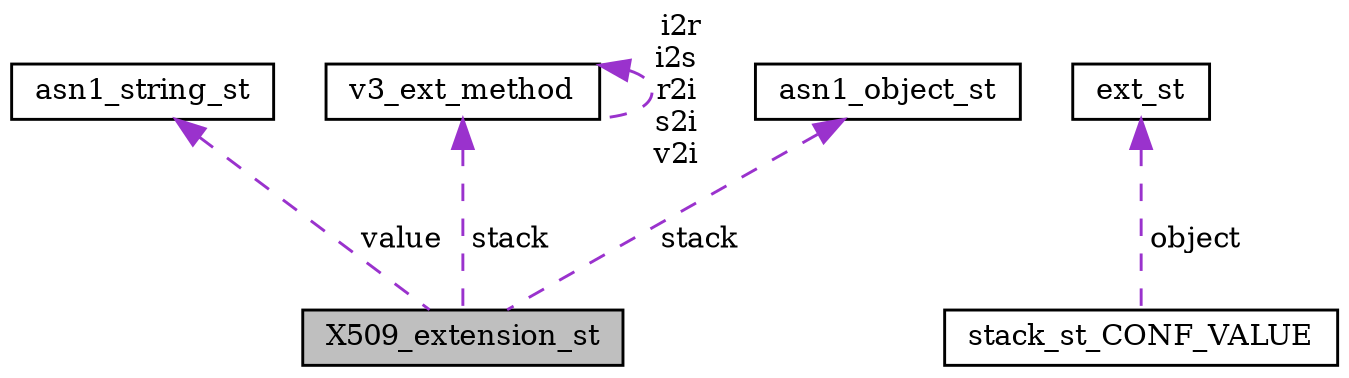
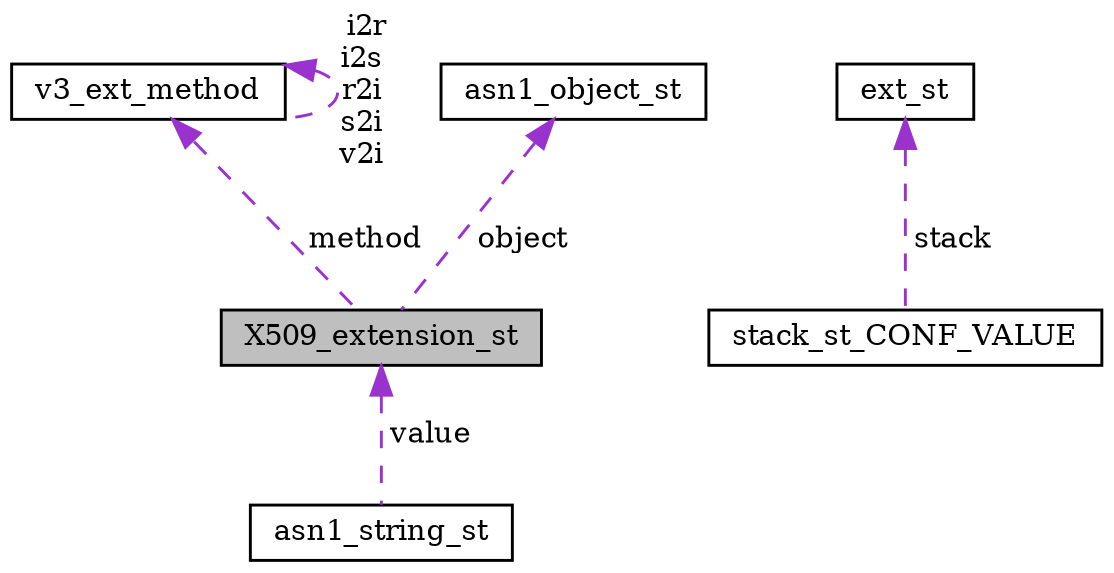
(314, 223) -> (381, 450)
(507, 240) -> (362, 240)
(696, 240) -> (518, 240)
(1191, 240) -> (949, 240)
